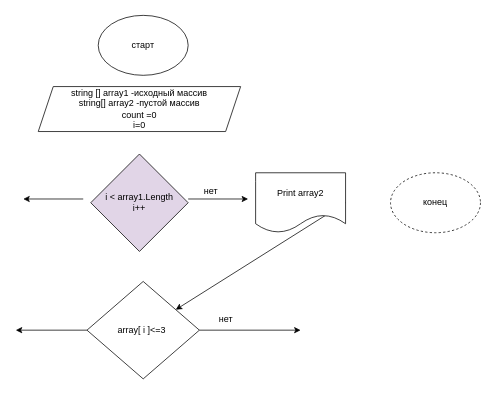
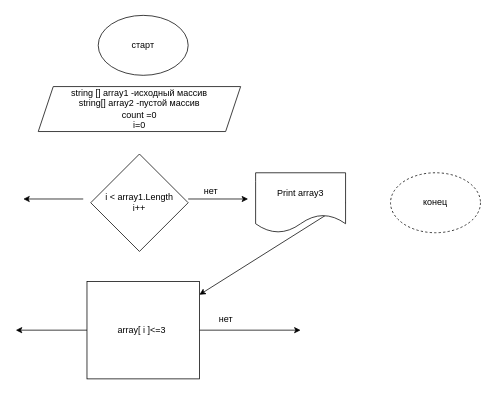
(300, 194) -> (300, 194)
(139, 203) -> (139, 203)
(143, 330) -> (143, 330)
